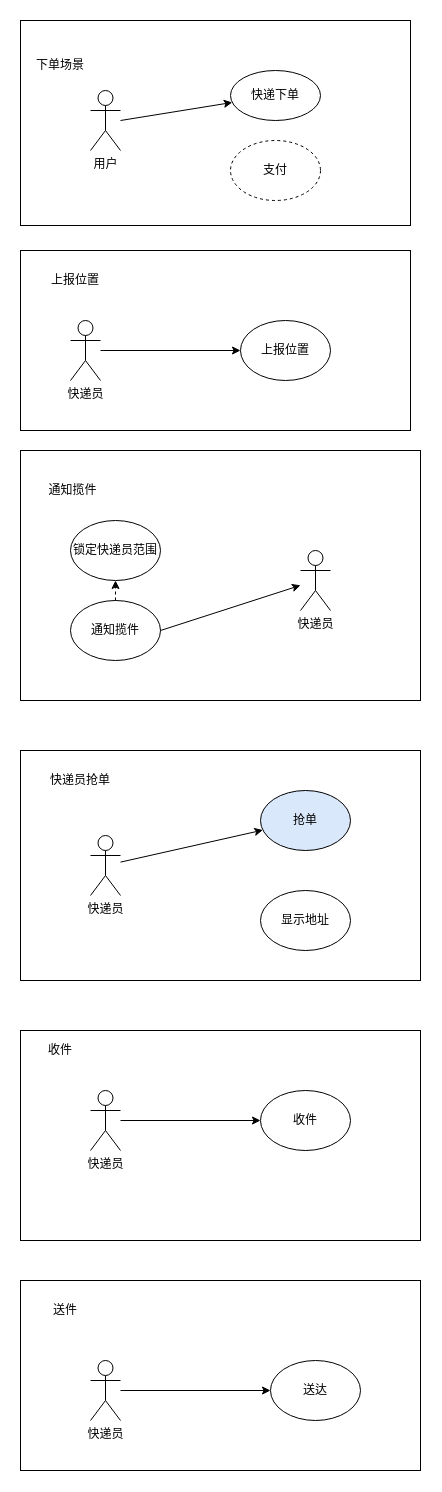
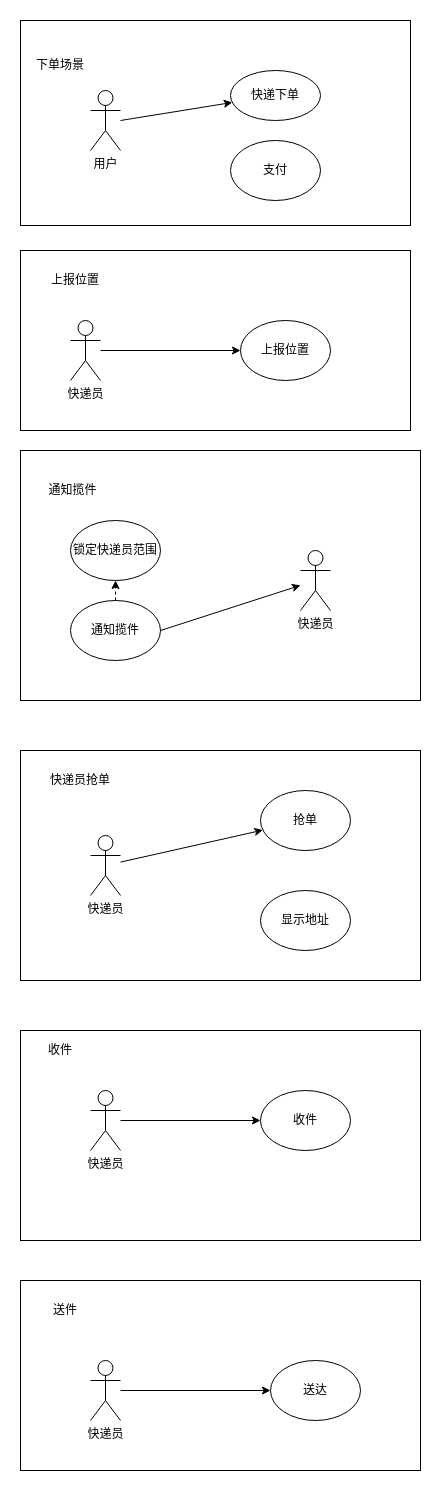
(276, 171) -> (276, 171)
(306, 821) -> (306, 821)
